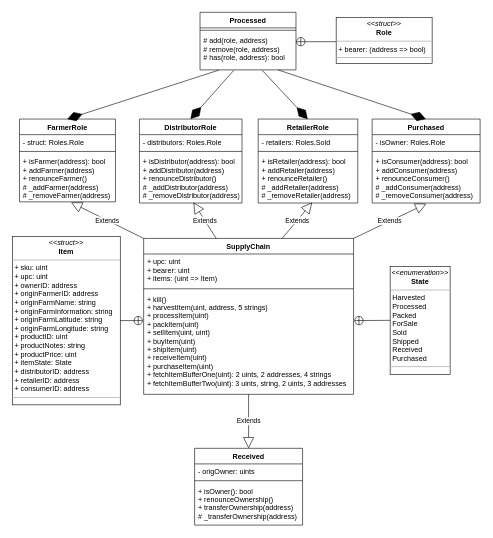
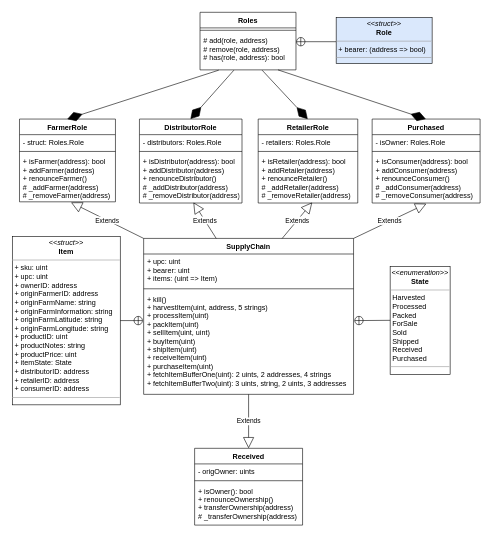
(248, 20) -> (248, 20)
(384, 41) -> (384, 41)
(300, 143) -> (300, 143)
